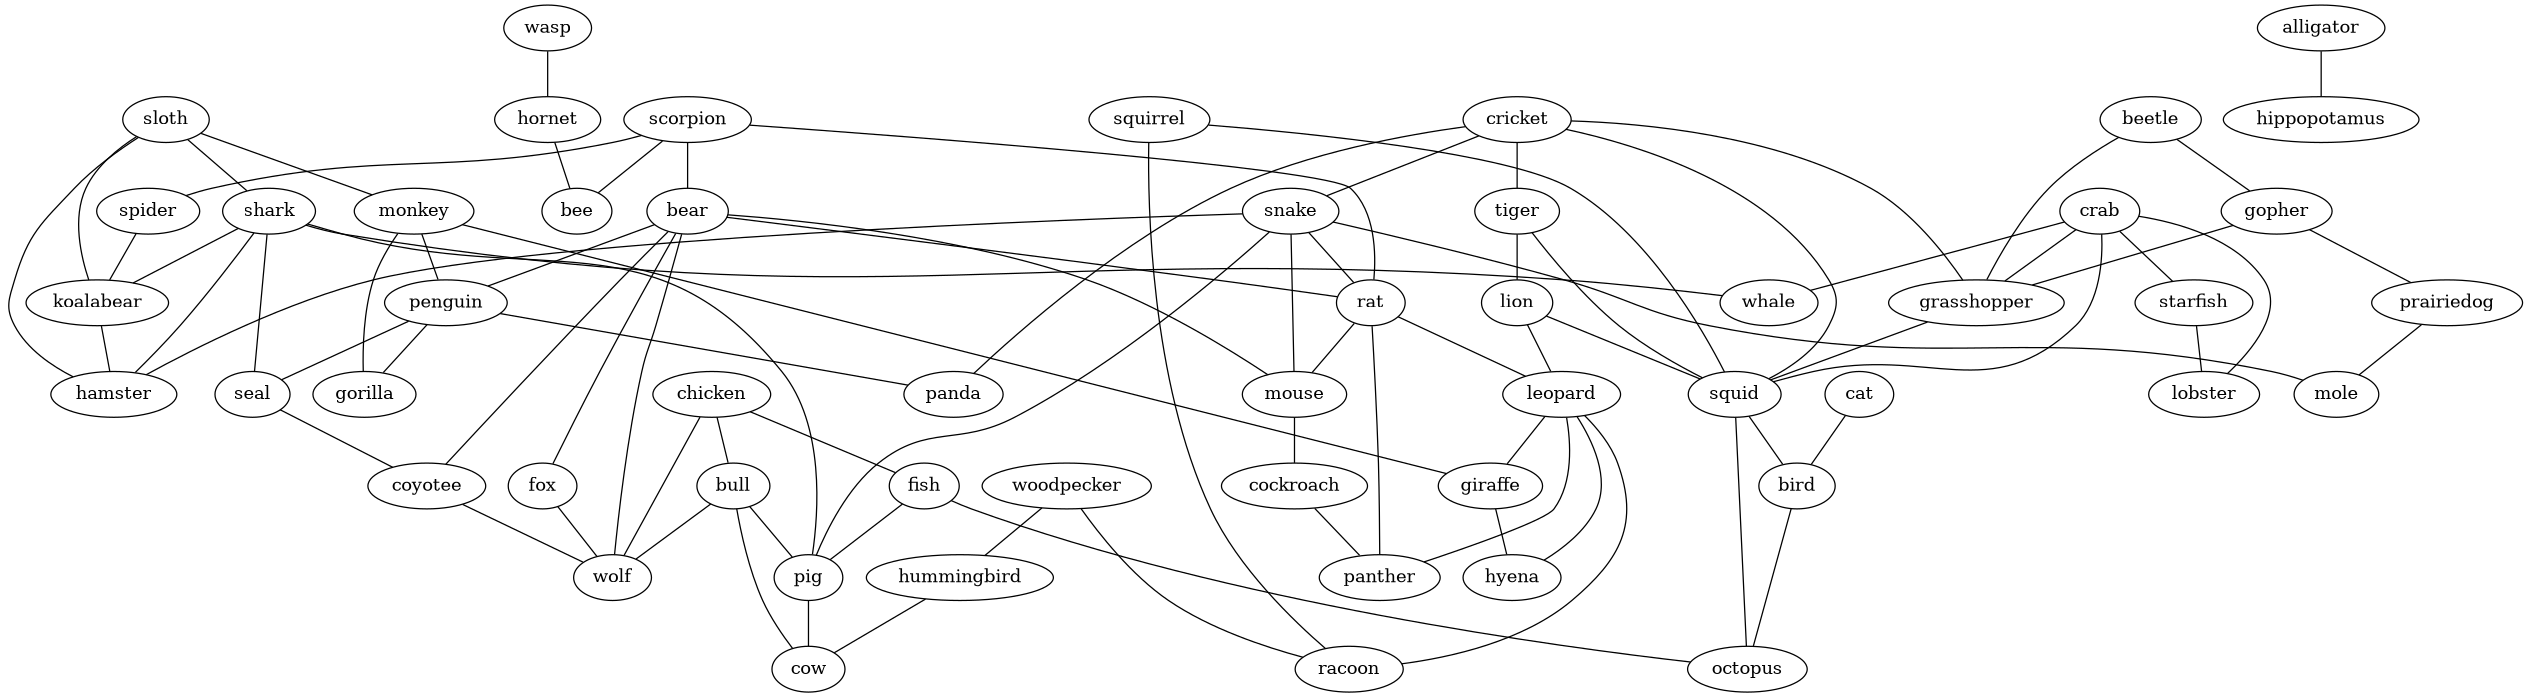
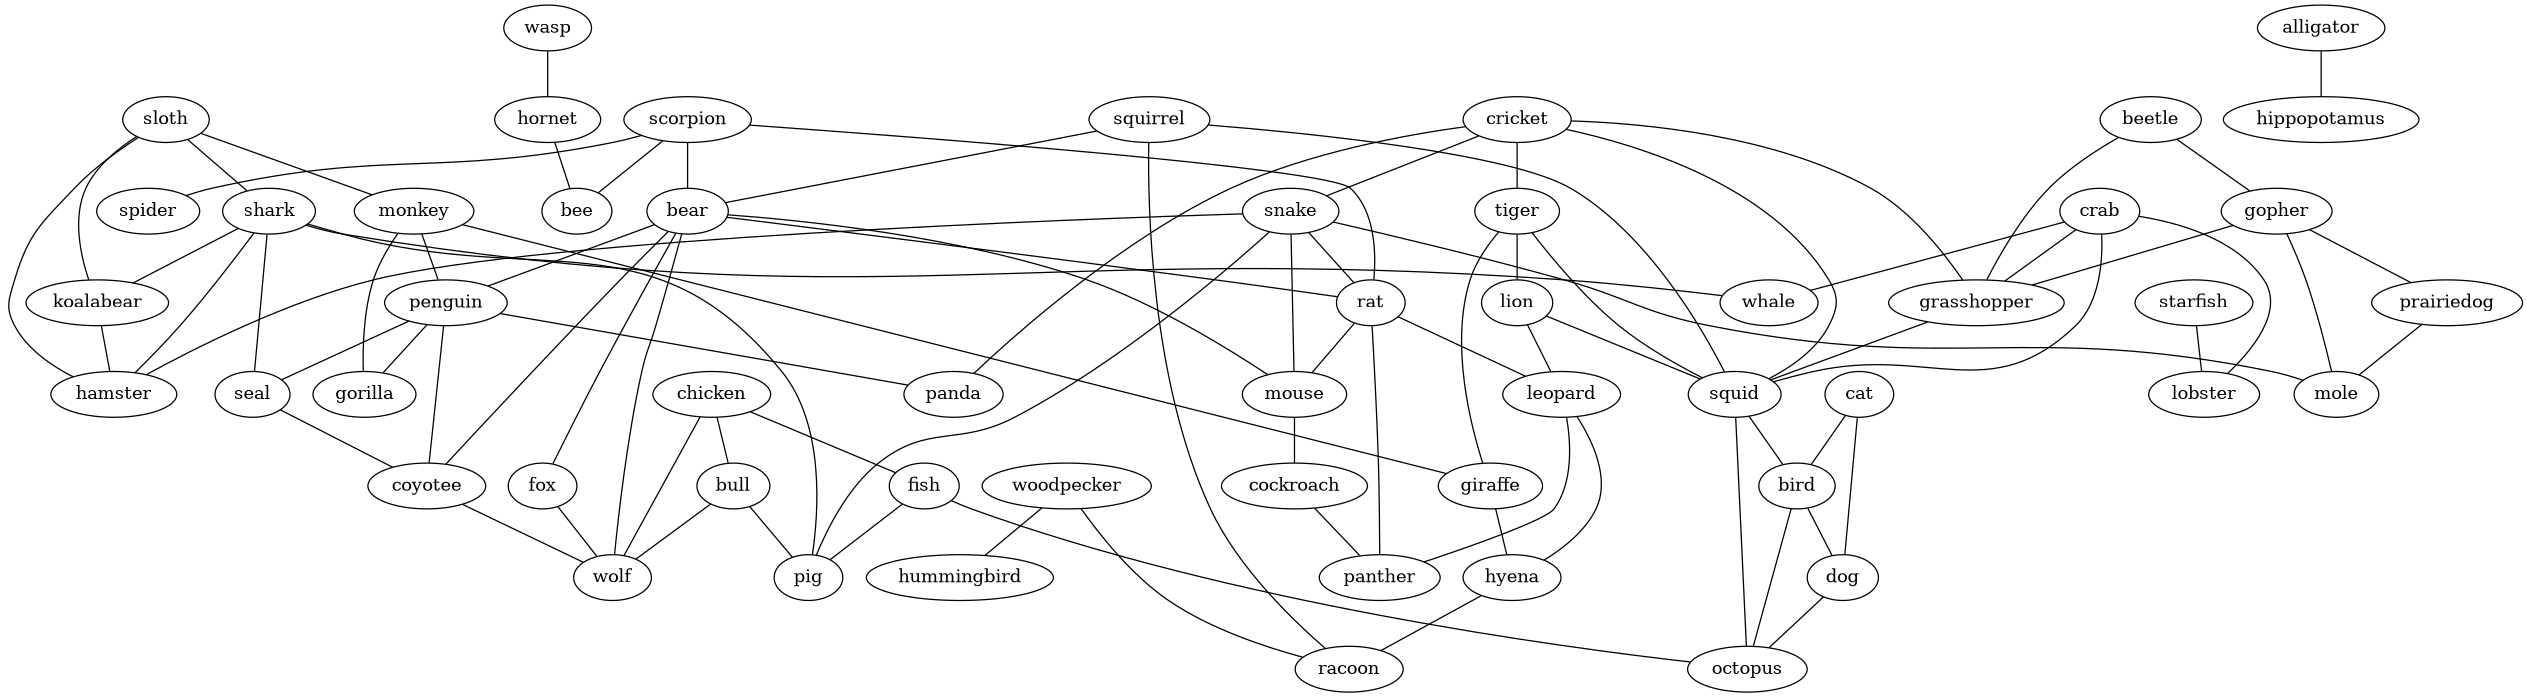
none -> (911, 167)
(123, 257) -> none
(2149, 259) -> none
none -> (2313, 302)
none -> (436, 394)
(1526, 440) -> (1462, 332)
none -> (1843, 578)
(1584, 590) -> (1441, 618)
(808, 669) -> none
